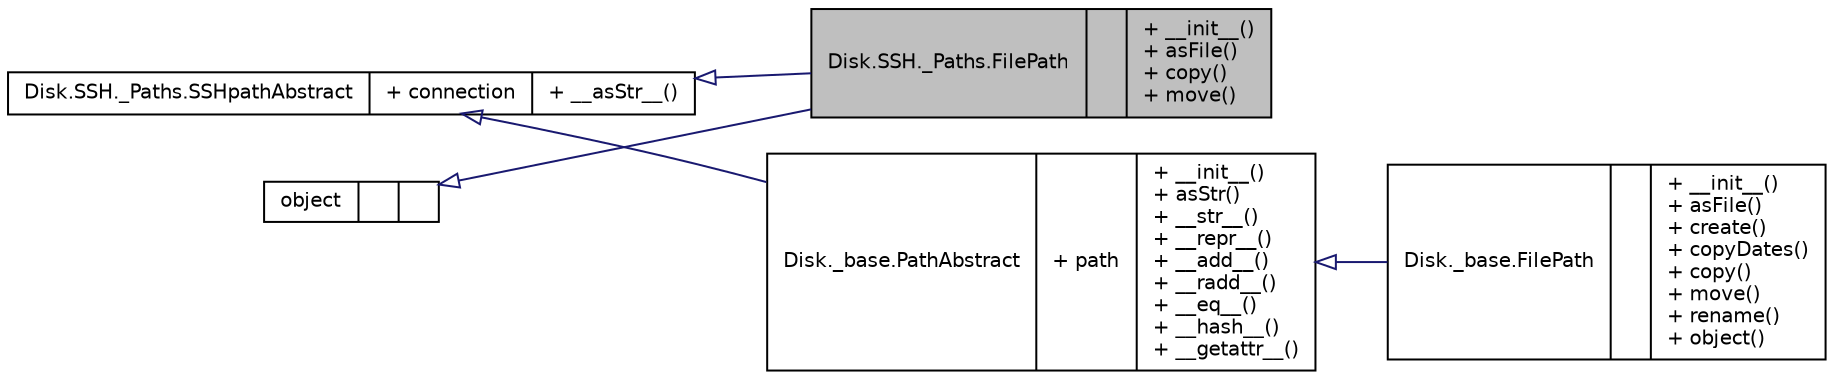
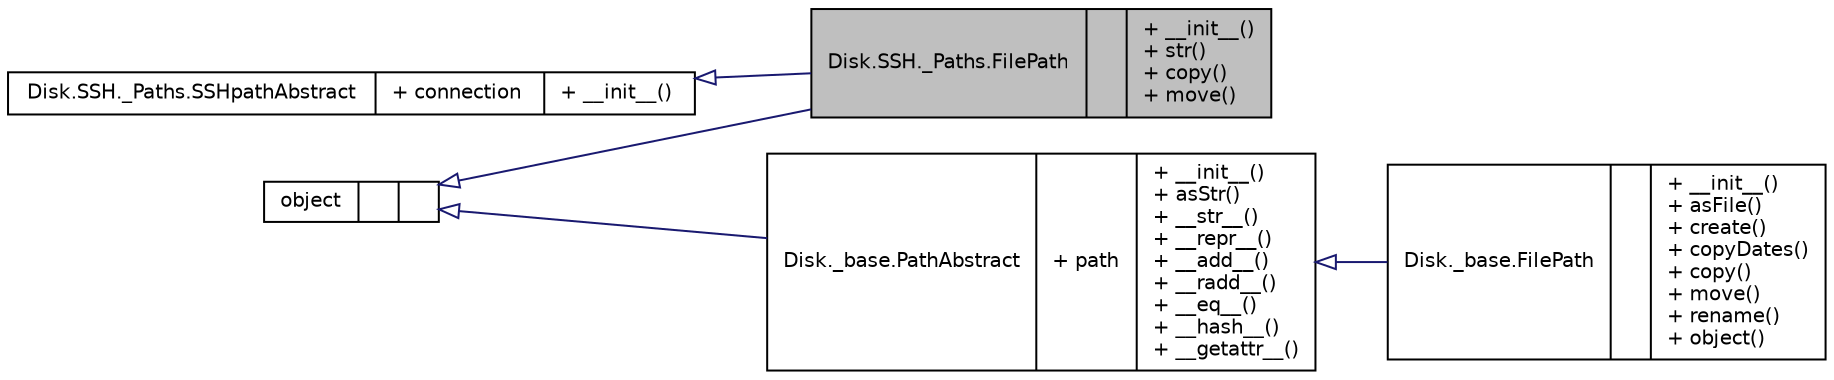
(1191, 51) -> (1175, 51)
(614, 92) -> (617, 92)
(653, 154) -> (613, 225)
